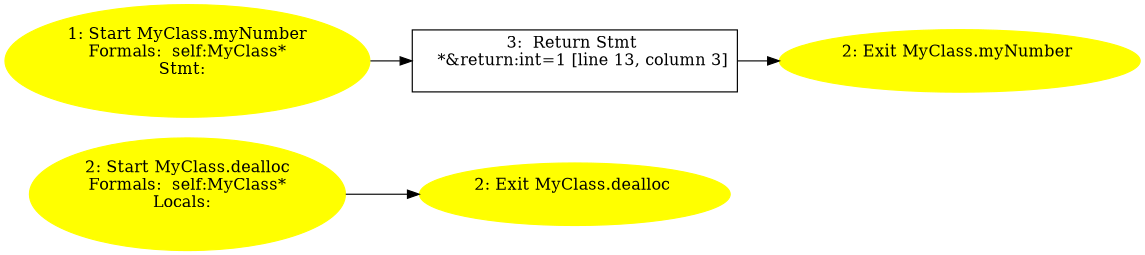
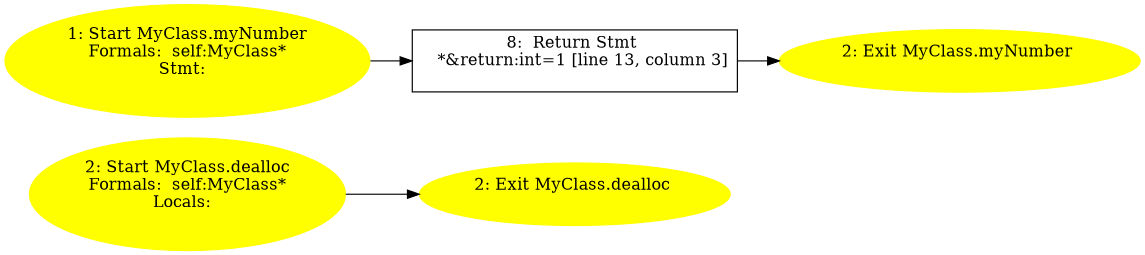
(575, 61) -> (575, 61)
